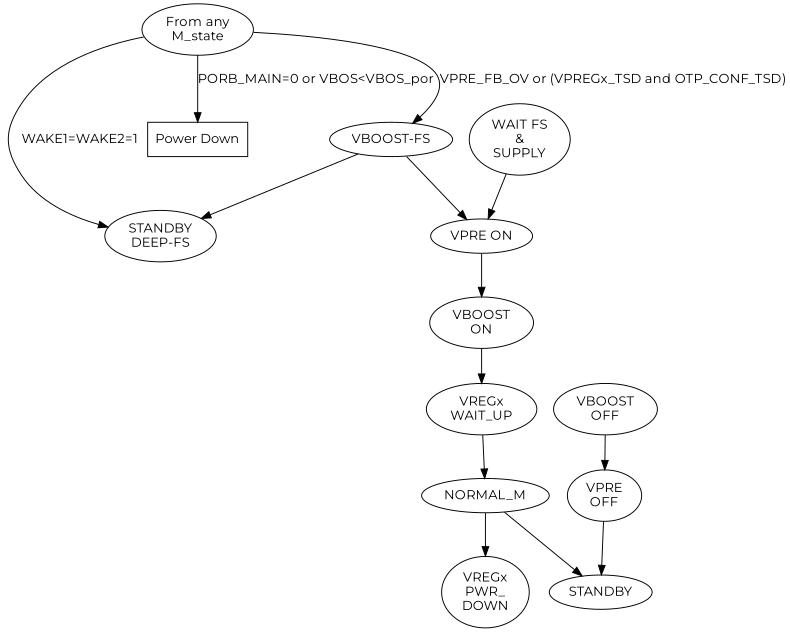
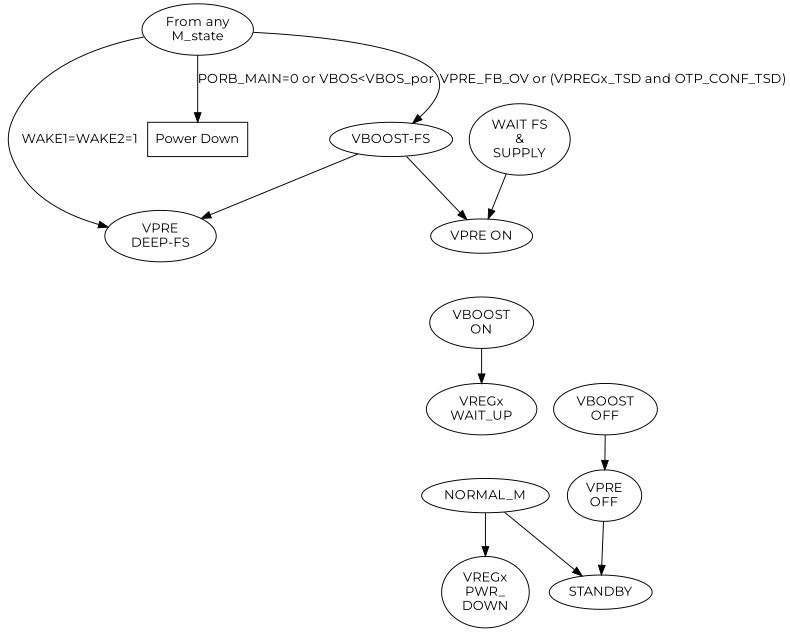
(161, 236) -> (161, 236)
(482, 270) -> none
(484, 452) -> none
